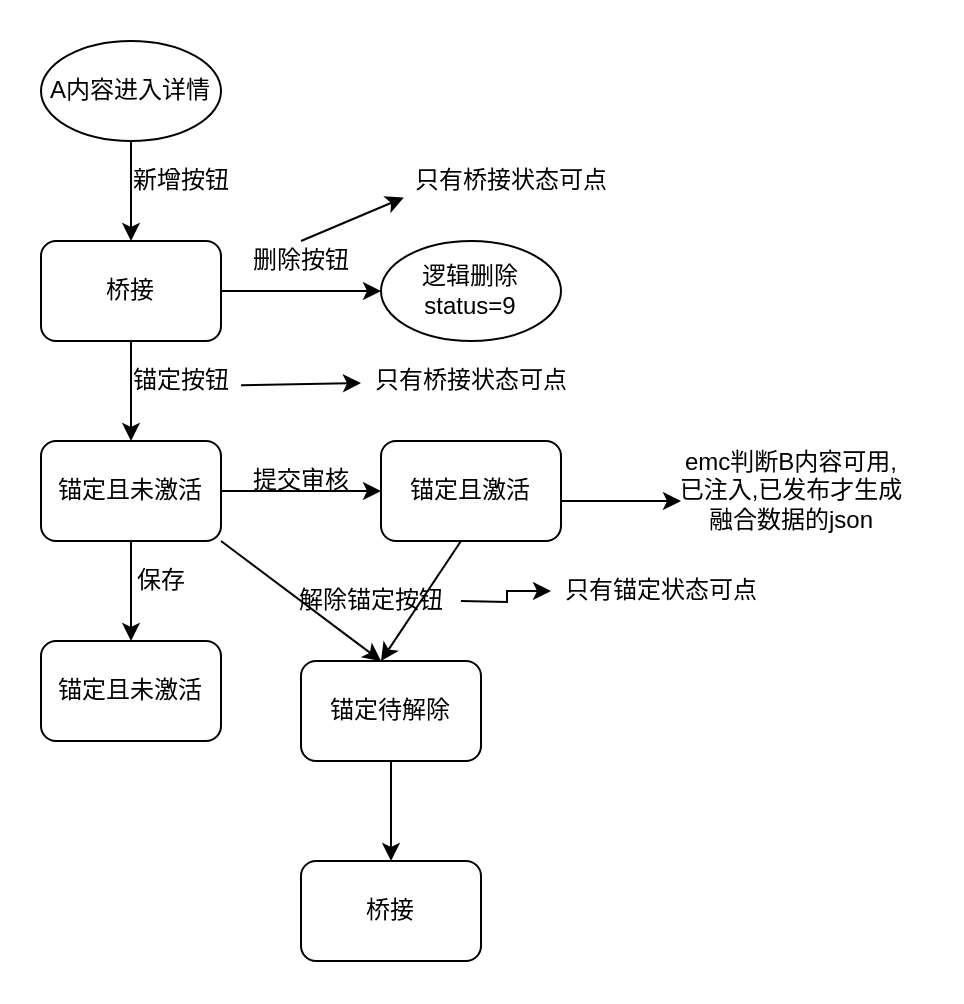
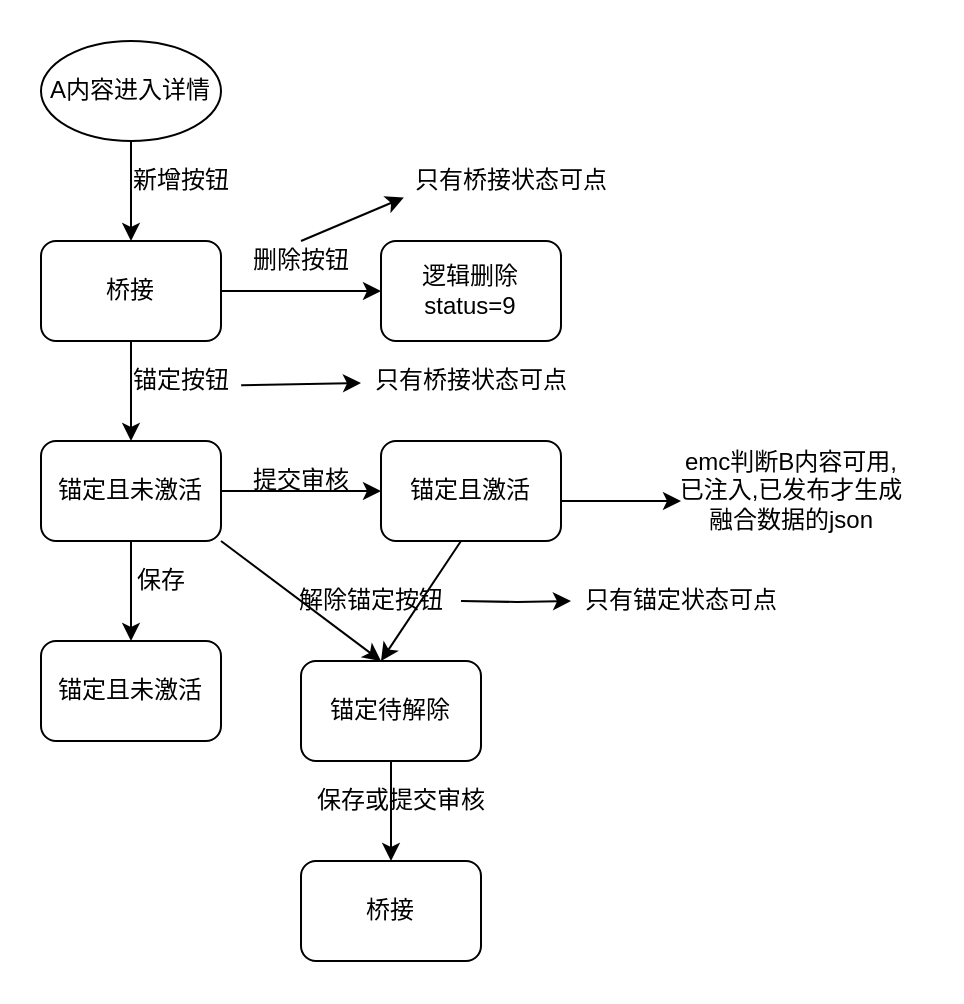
(471, 291) -> (471, 291)
(661, 591) -> (681, 601)
none -> (401, 801)
